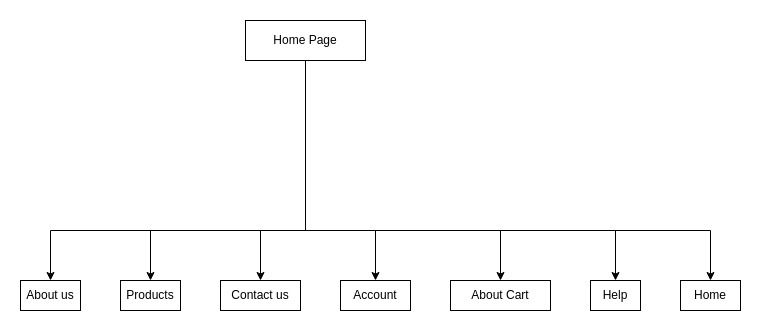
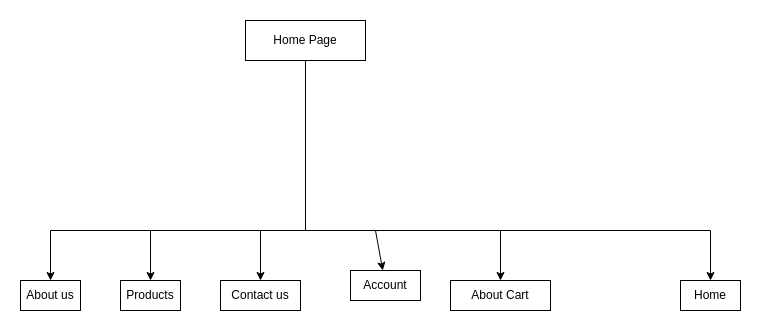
(616, 253) -> none
(376, 296) -> (386, 286)
(616, 296) -> none
